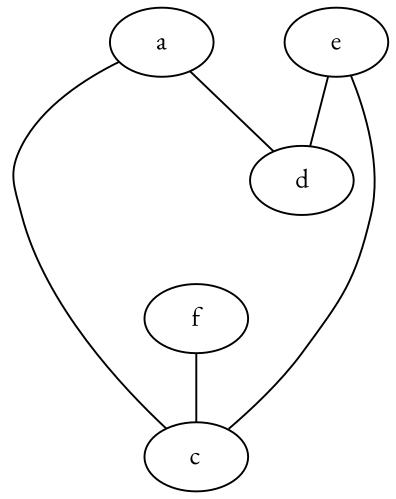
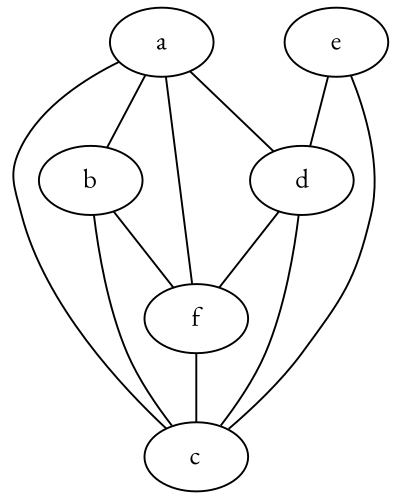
none -> (91, 180)
none -> (179, 180)
none -> (249, 250)
none -> (275, 326)
